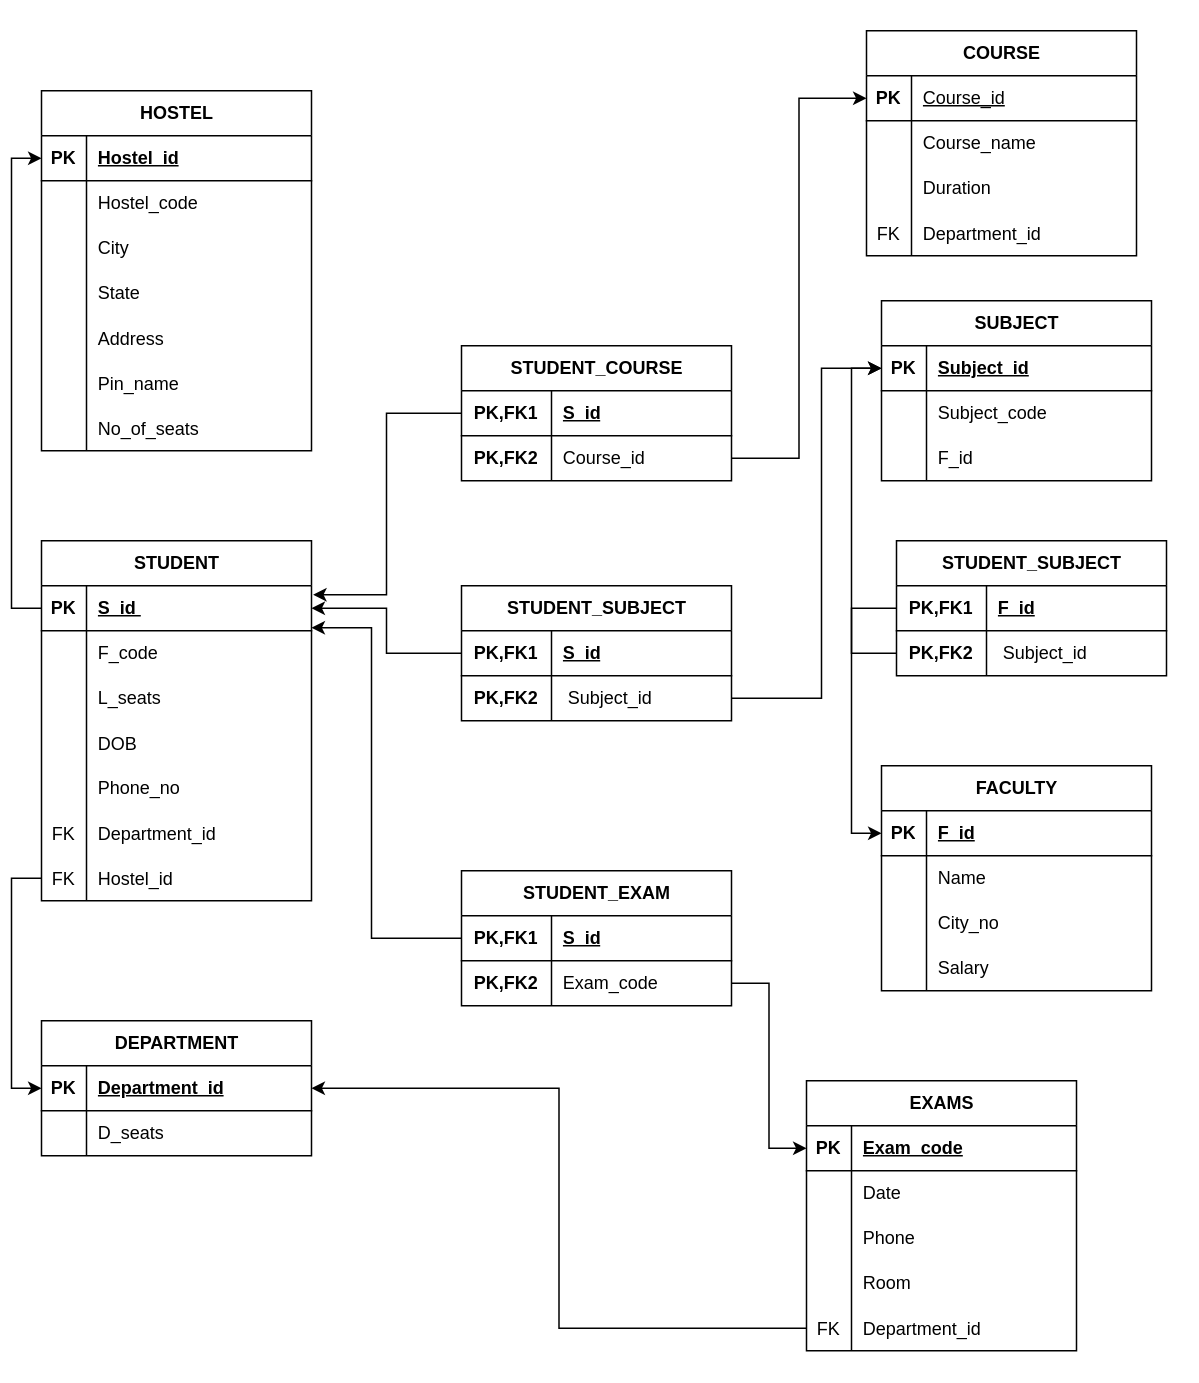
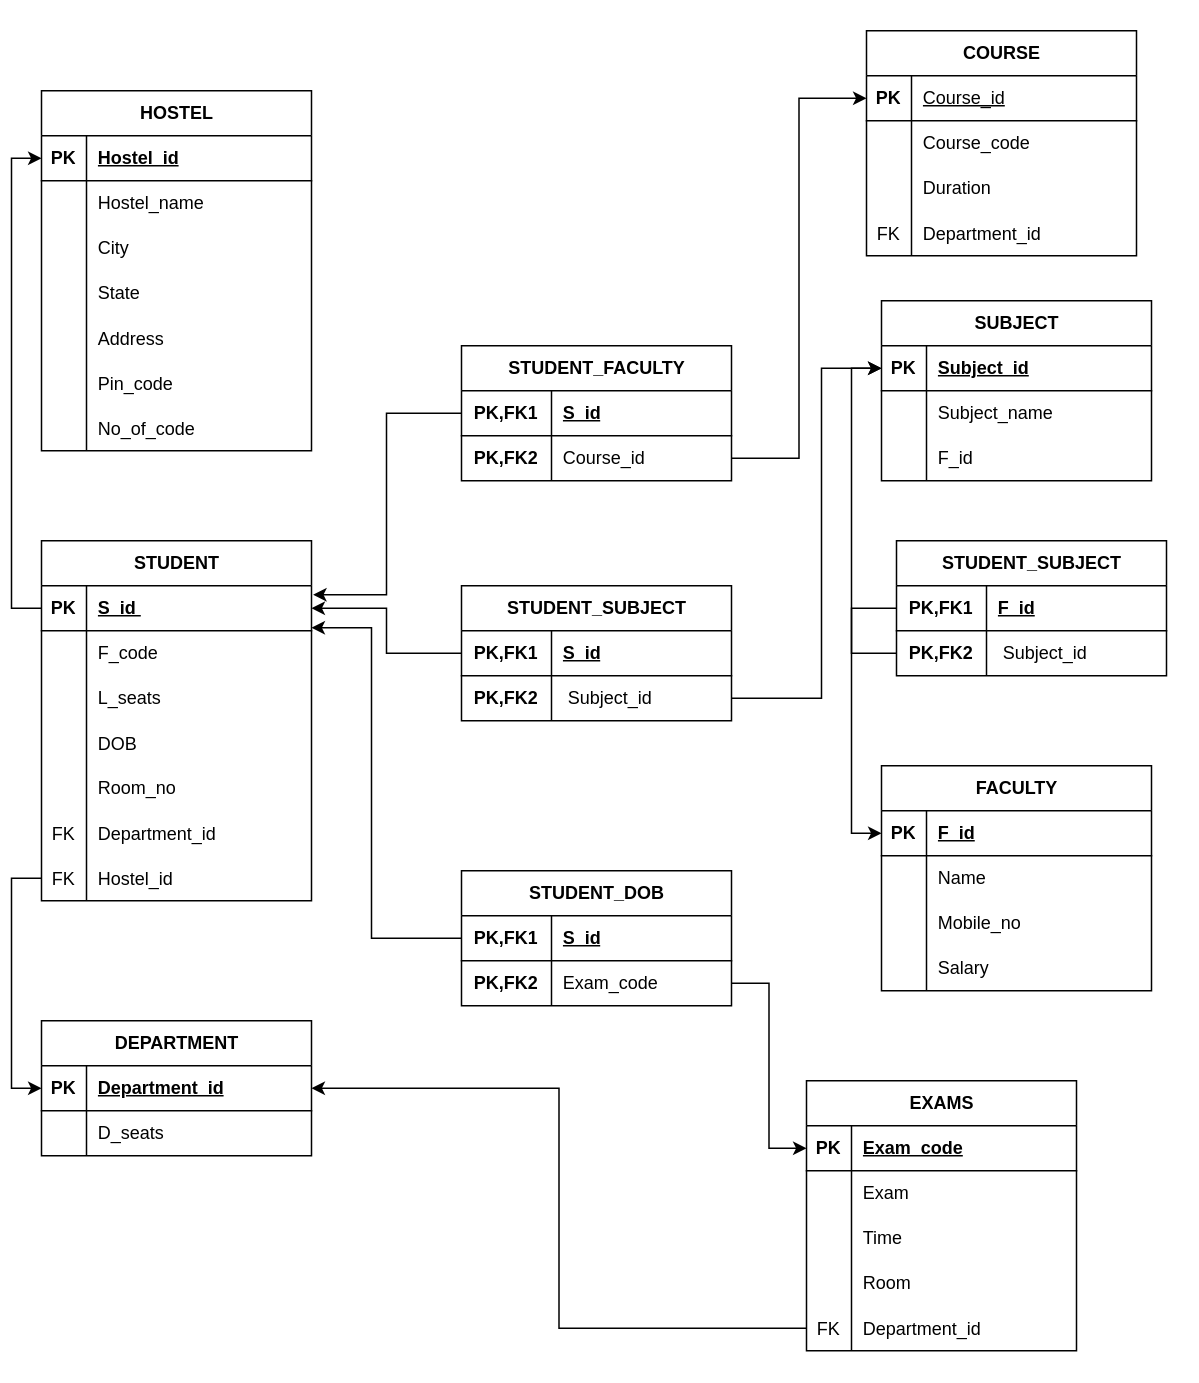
(979, 143) -> (979, 143)
(151, 203) -> (151, 203)
(597, 368) -> (597, 368)
(135, 384) -> (135, 384)
(999, 413) -> (999, 413)
(153, 429) -> (148, 429)
(139, 788) -> (134, 788)
(597, 893) -> (597, 893)
(971, 923) -> (979, 923)
(883, 1193) -> (883, 1193)
(888, 1238) -> (881, 1238)
